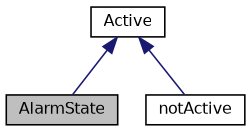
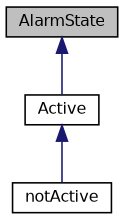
(90, 72) -> (62, 74)
